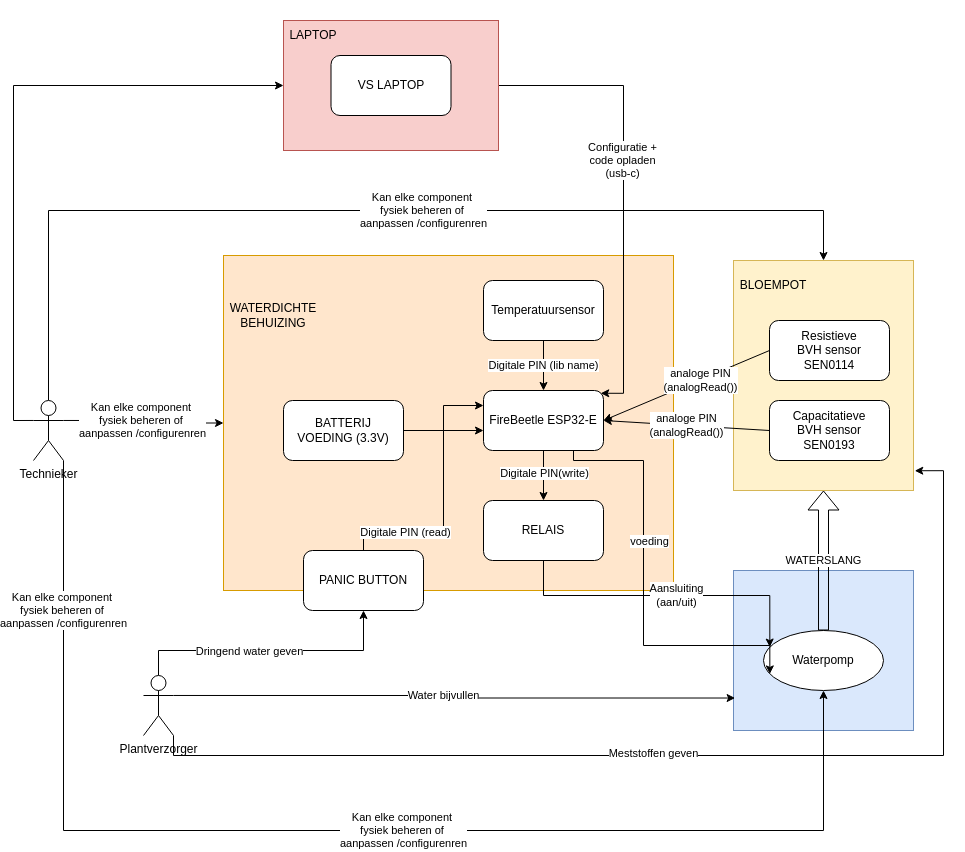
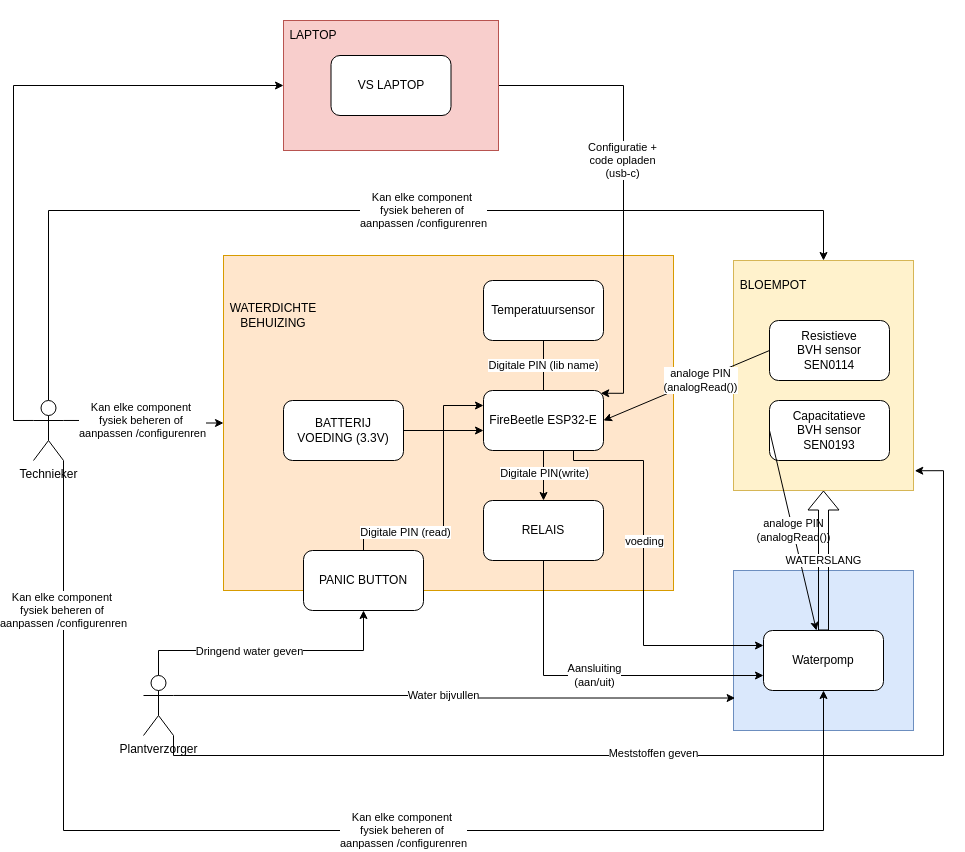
(544, 382) -> (544, 384)
(739, 429) -> (784, 493)
(824, 661) -> (824, 661)
